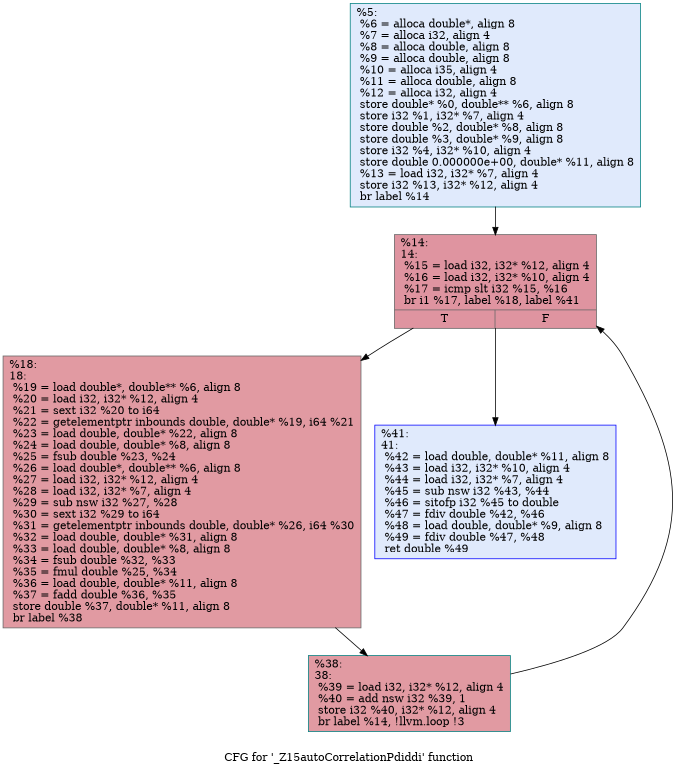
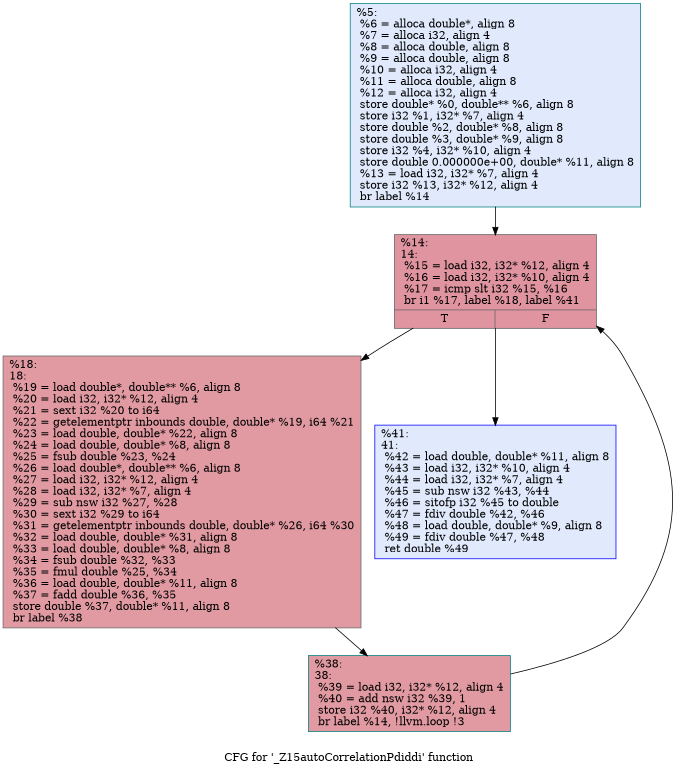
(427, 70) -> (427, 70)
